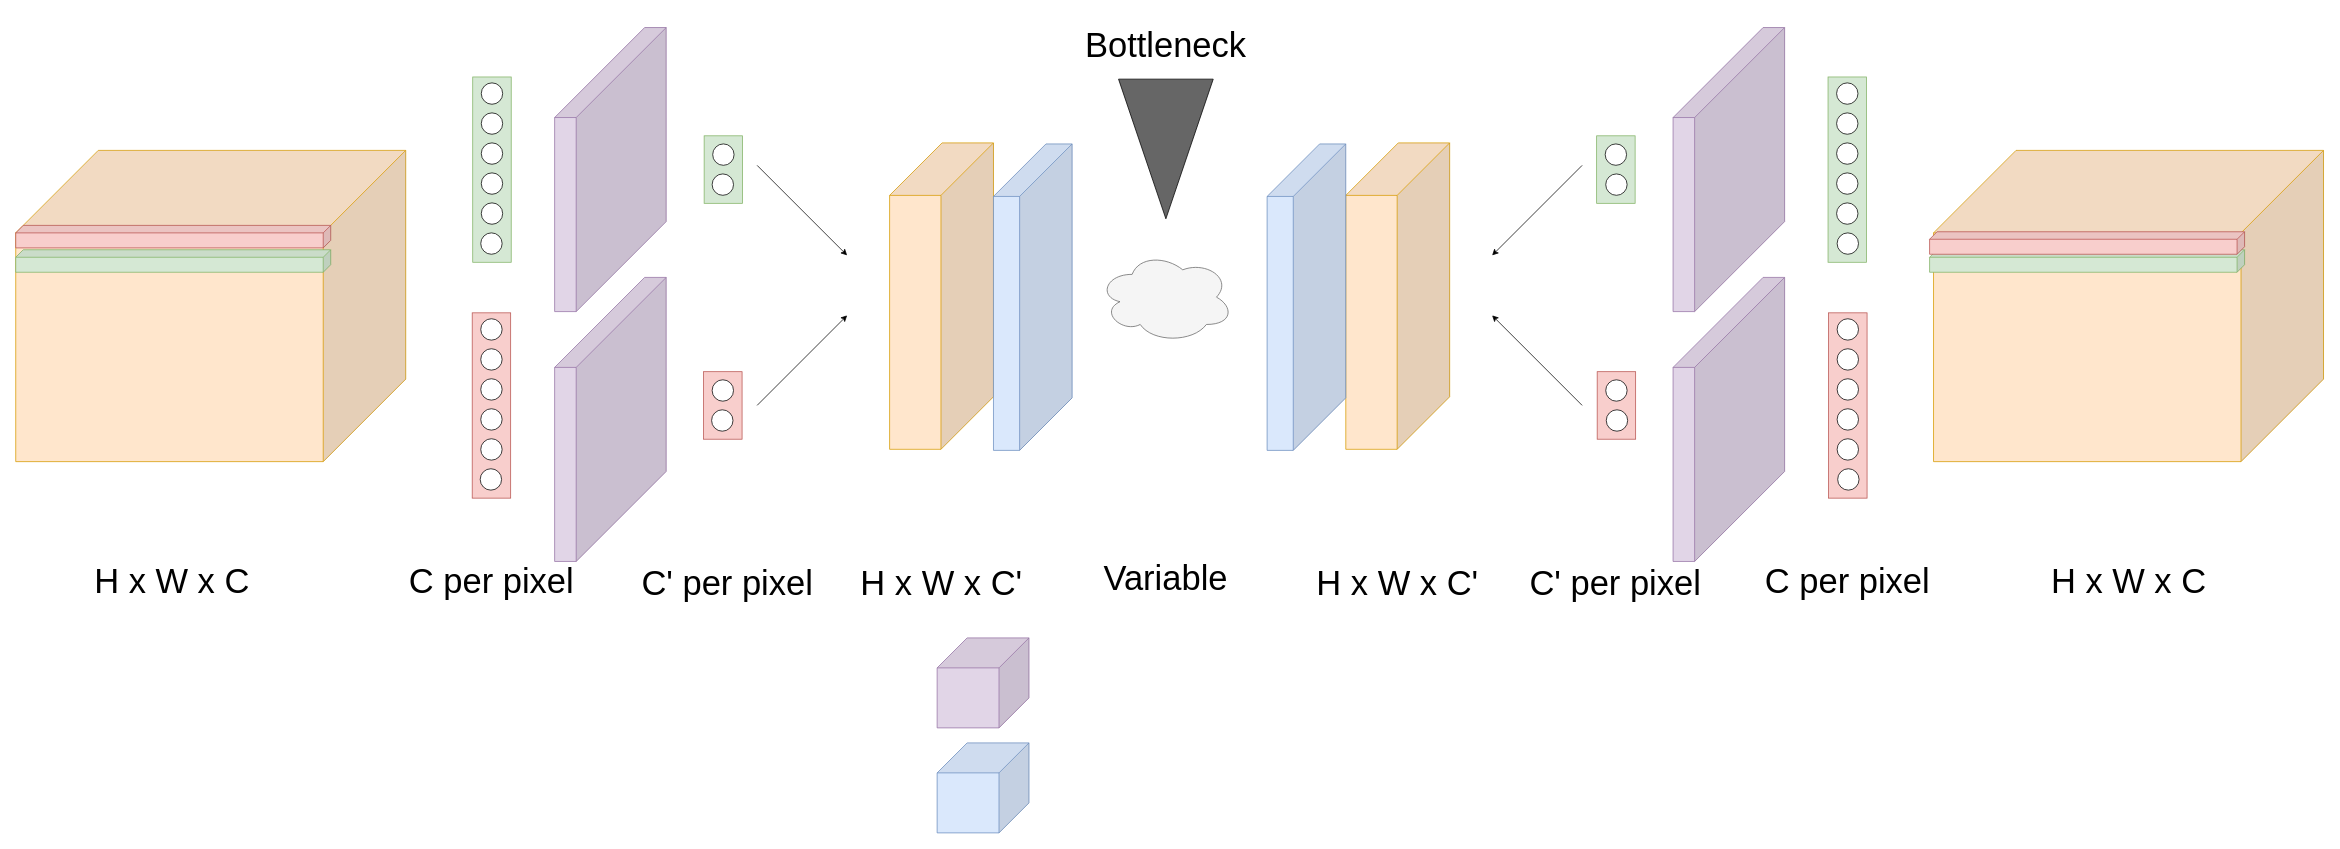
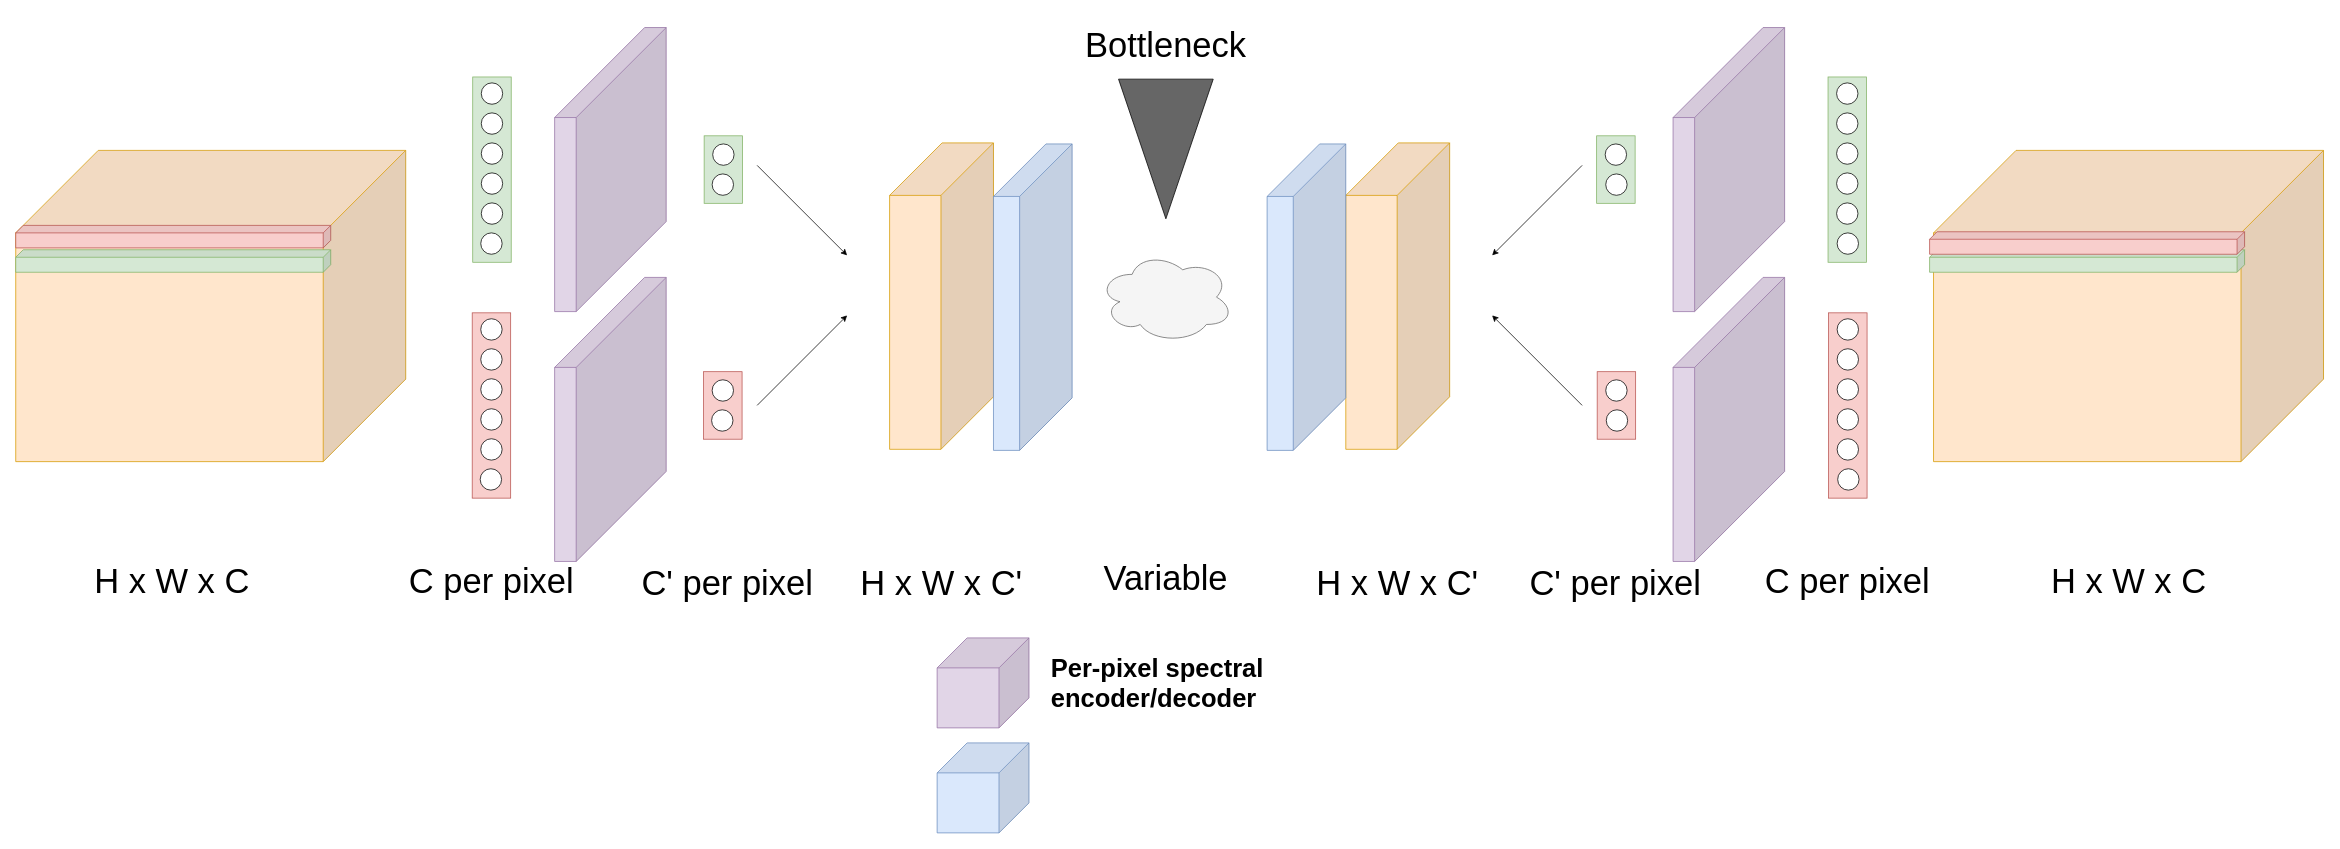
none -> (1226, 683)
